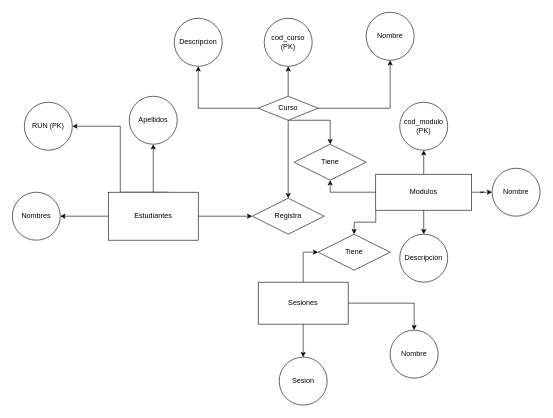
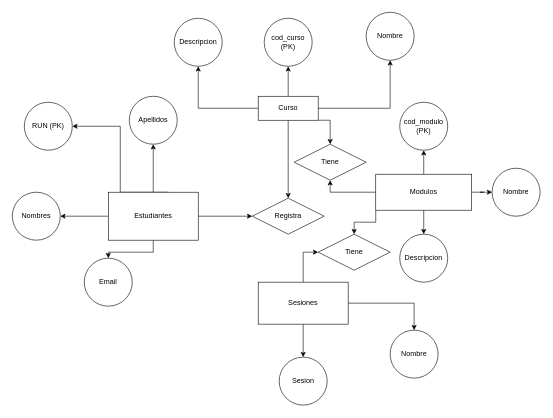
(288, 108) -> (288, 108)
none -> (109, 252)
none -> (108, 282)
